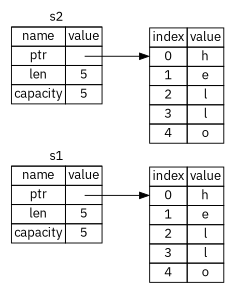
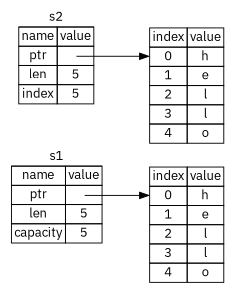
(38, 94) -> (38, 94)
